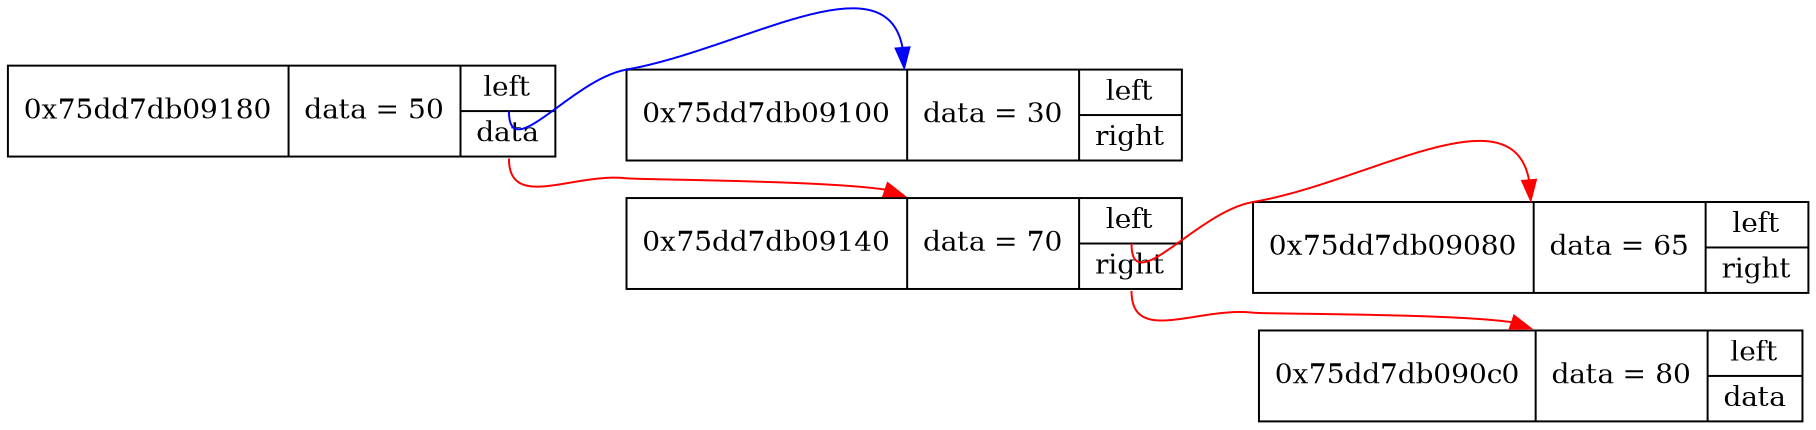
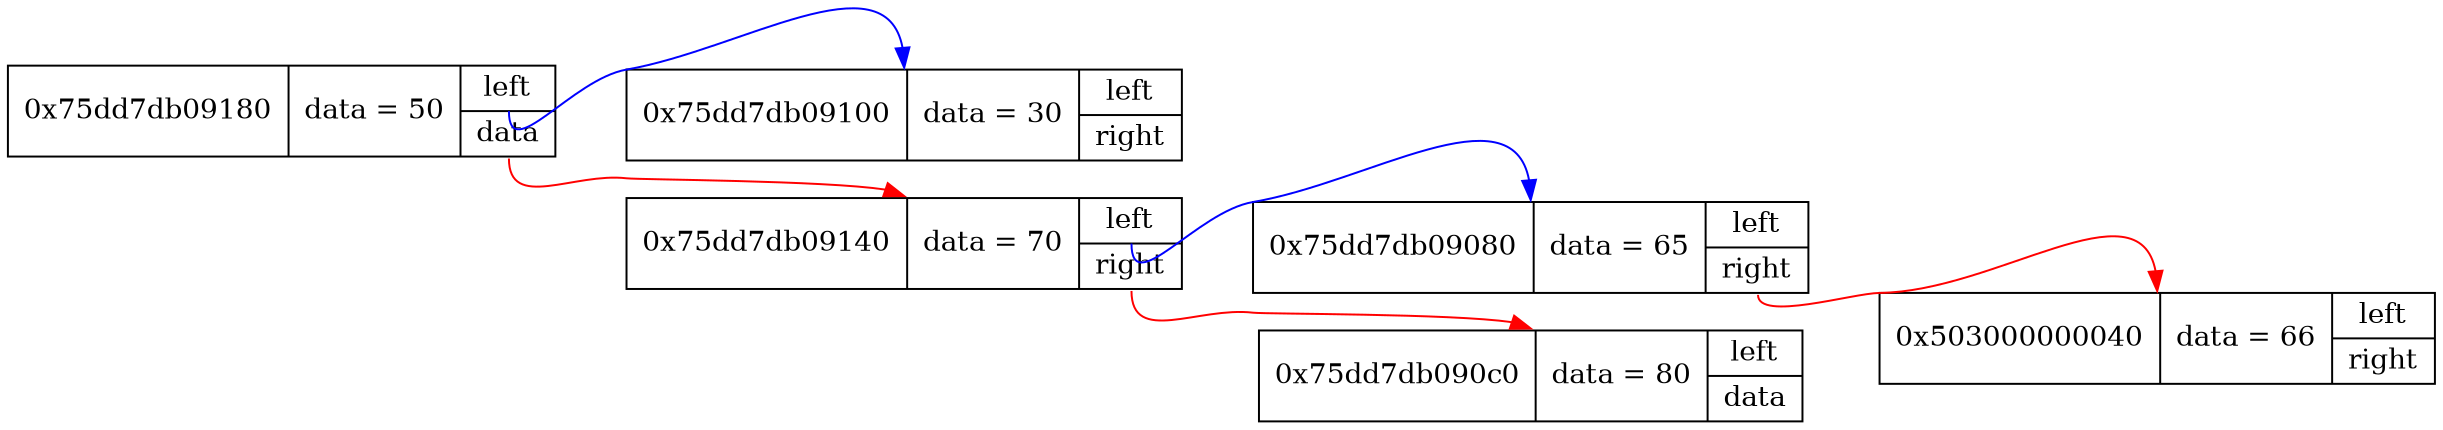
(1327, 182) -> (1327, 182)
none -> (2157, 338)
